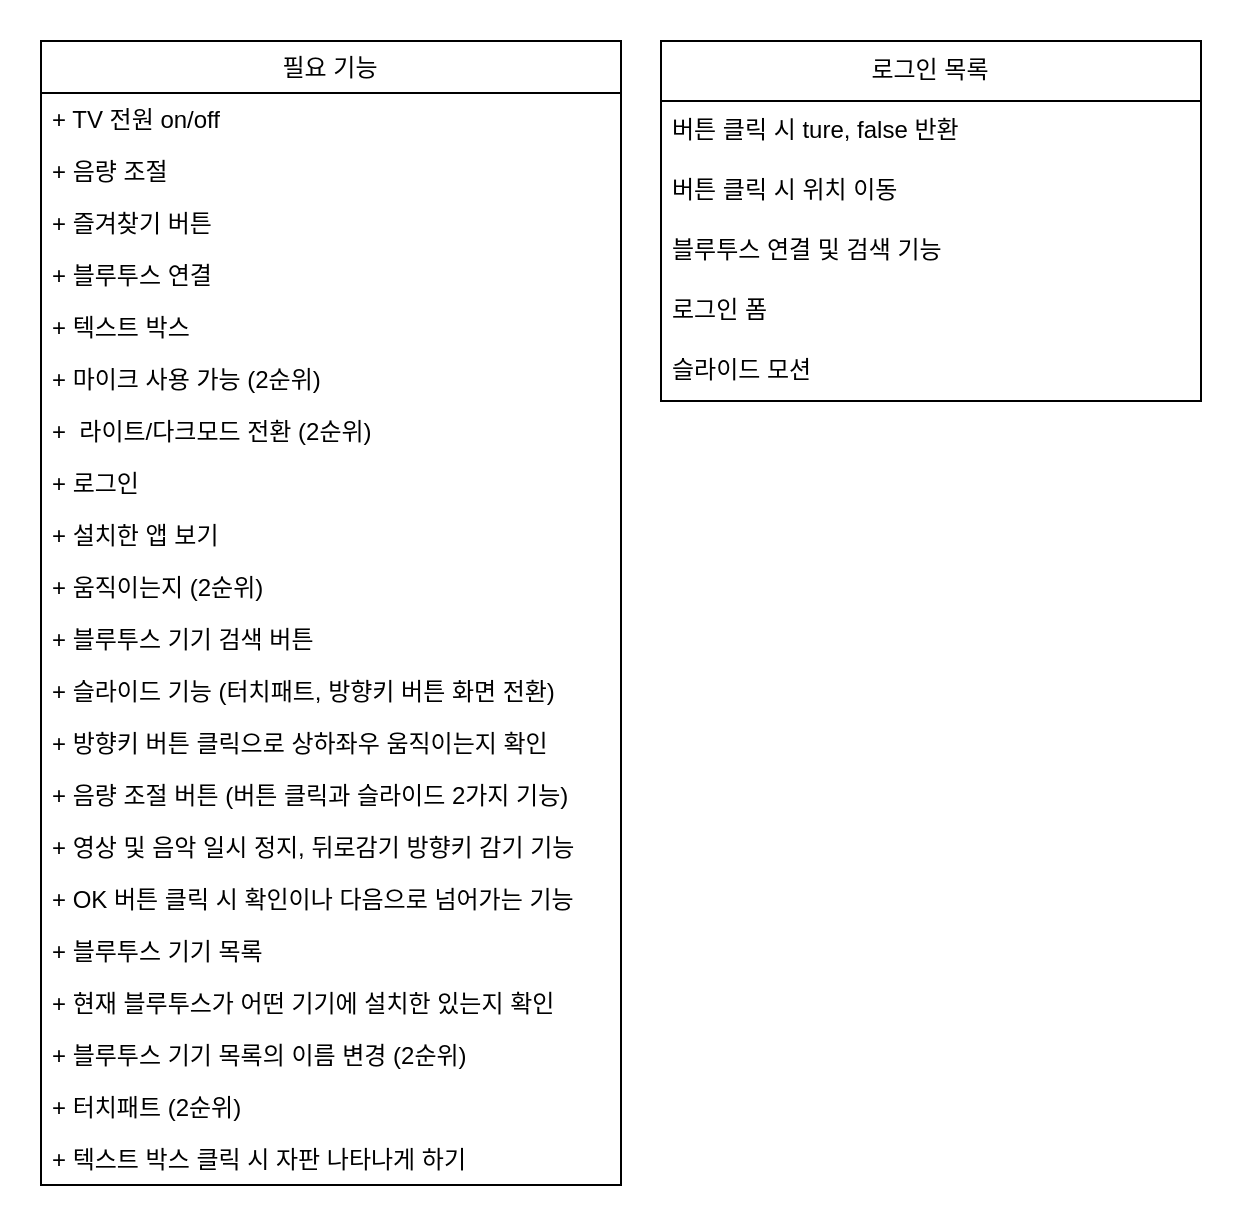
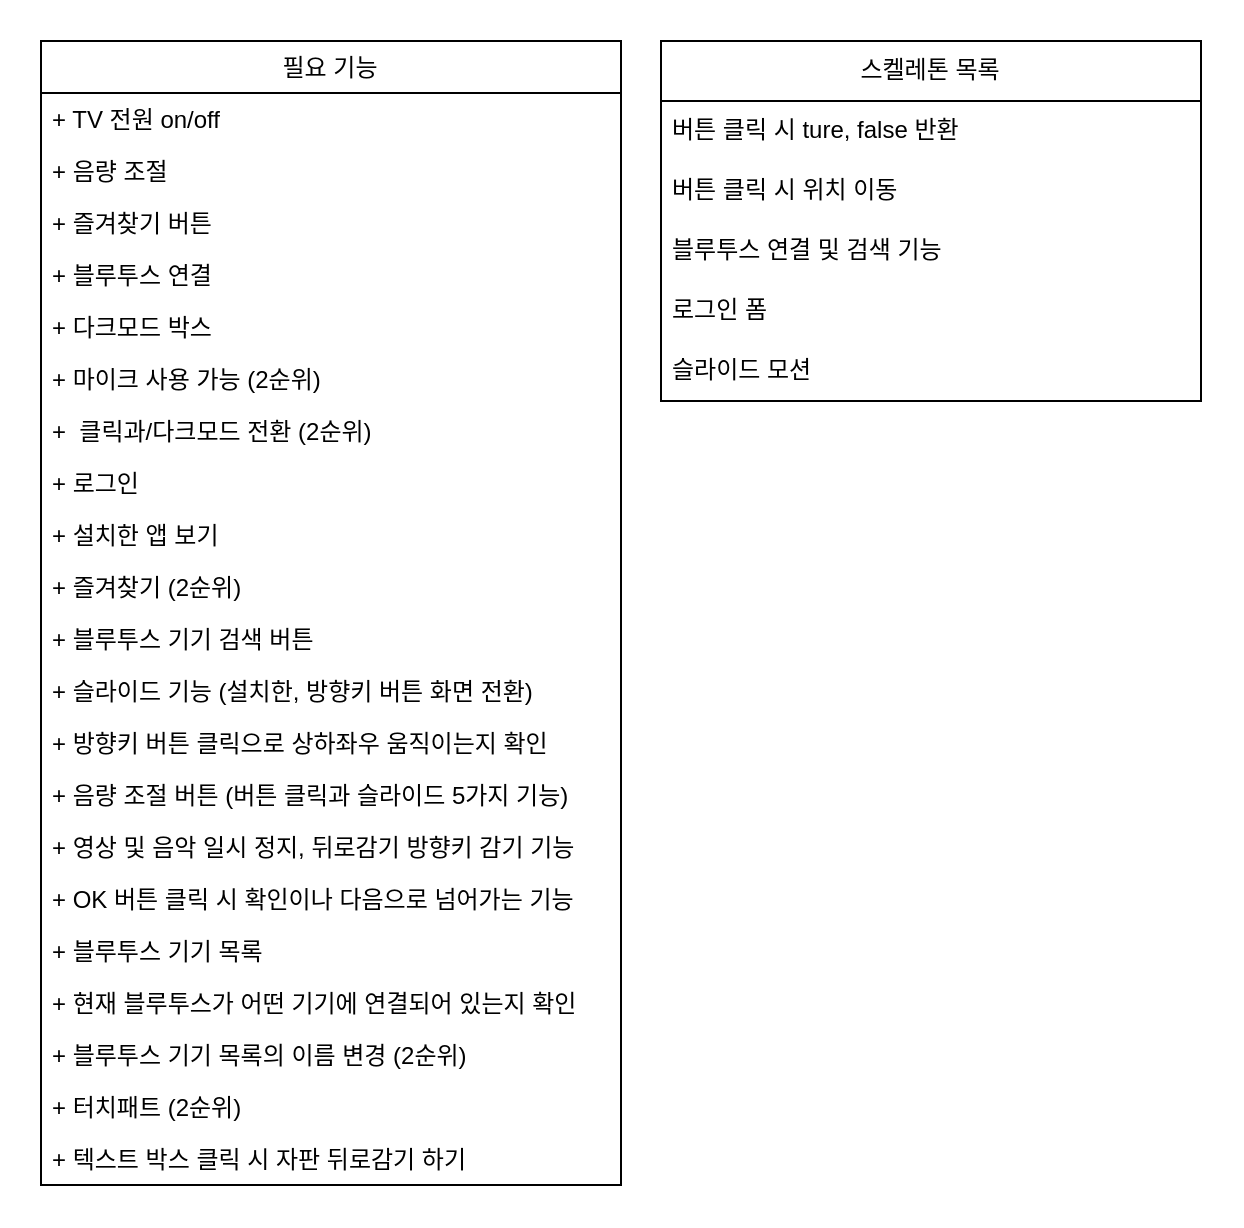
(931, 71) -> (931, 71)
(126, 328) -> (138, 328)
(235, 432) -> (235, 432)
(170, 588) -> (158, 588)
(329, 692) -> (317, 692)
(336, 796) -> (336, 796)
(324, 1004) -> (336, 1004)
(276, 1160) -> (276, 1160)
